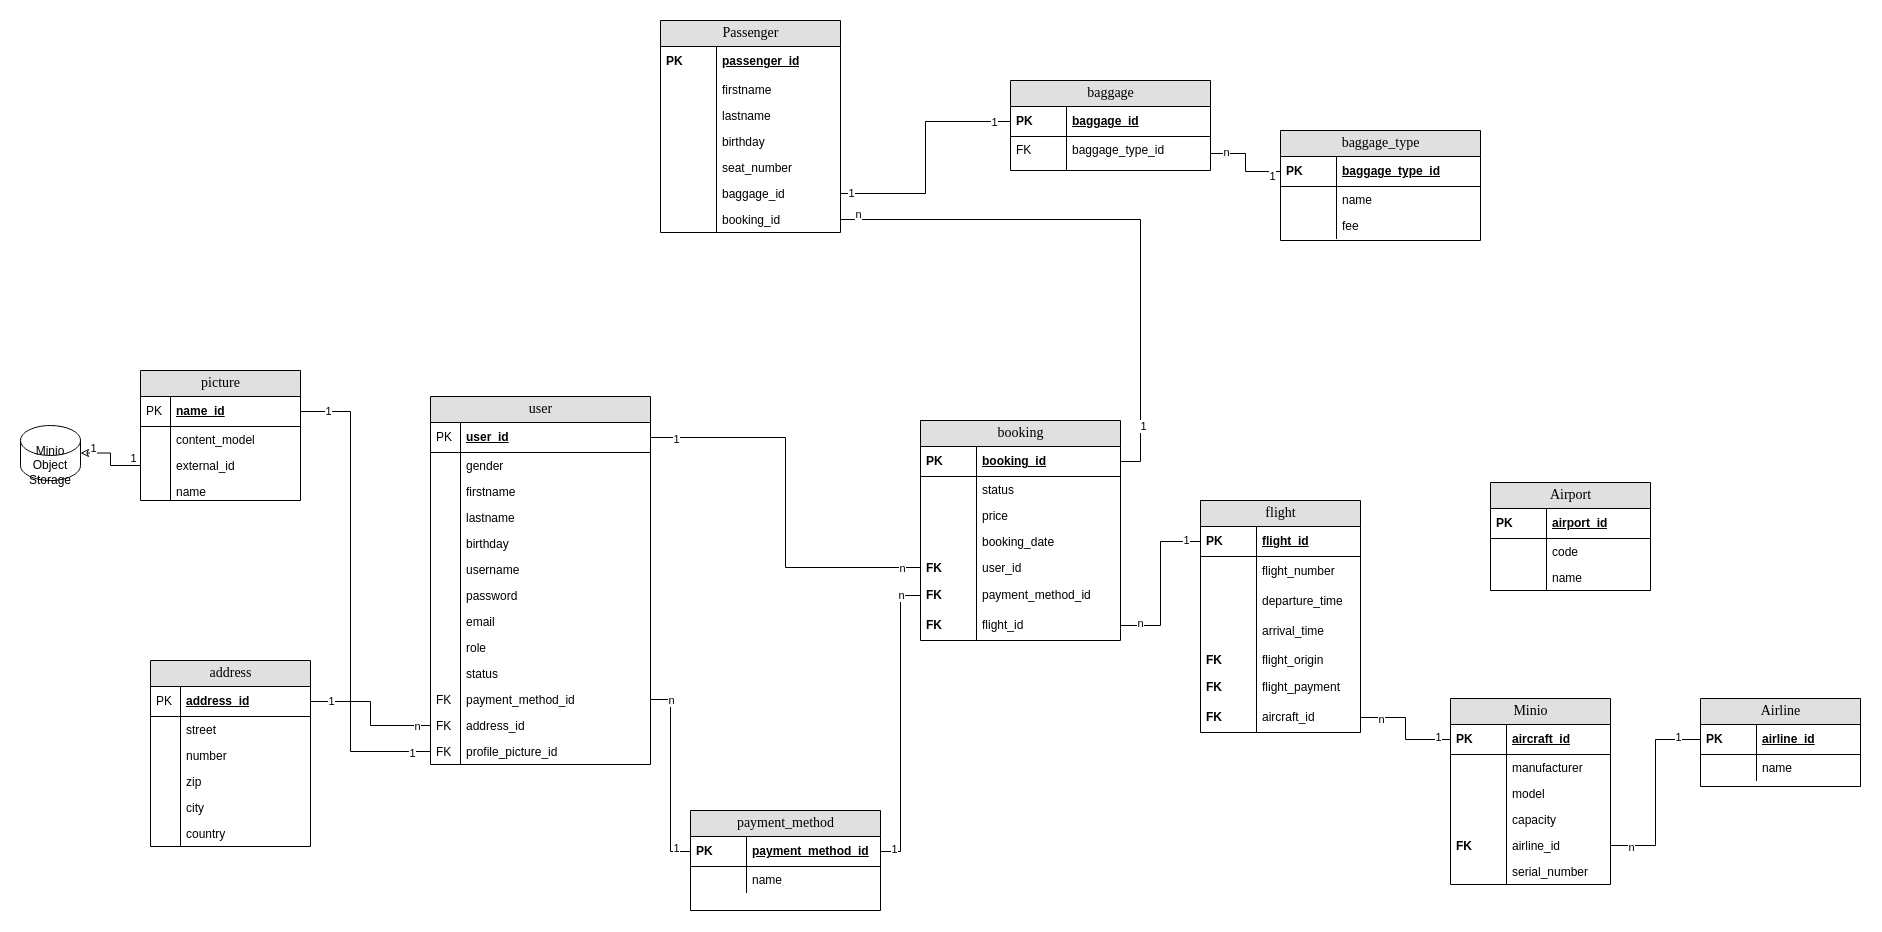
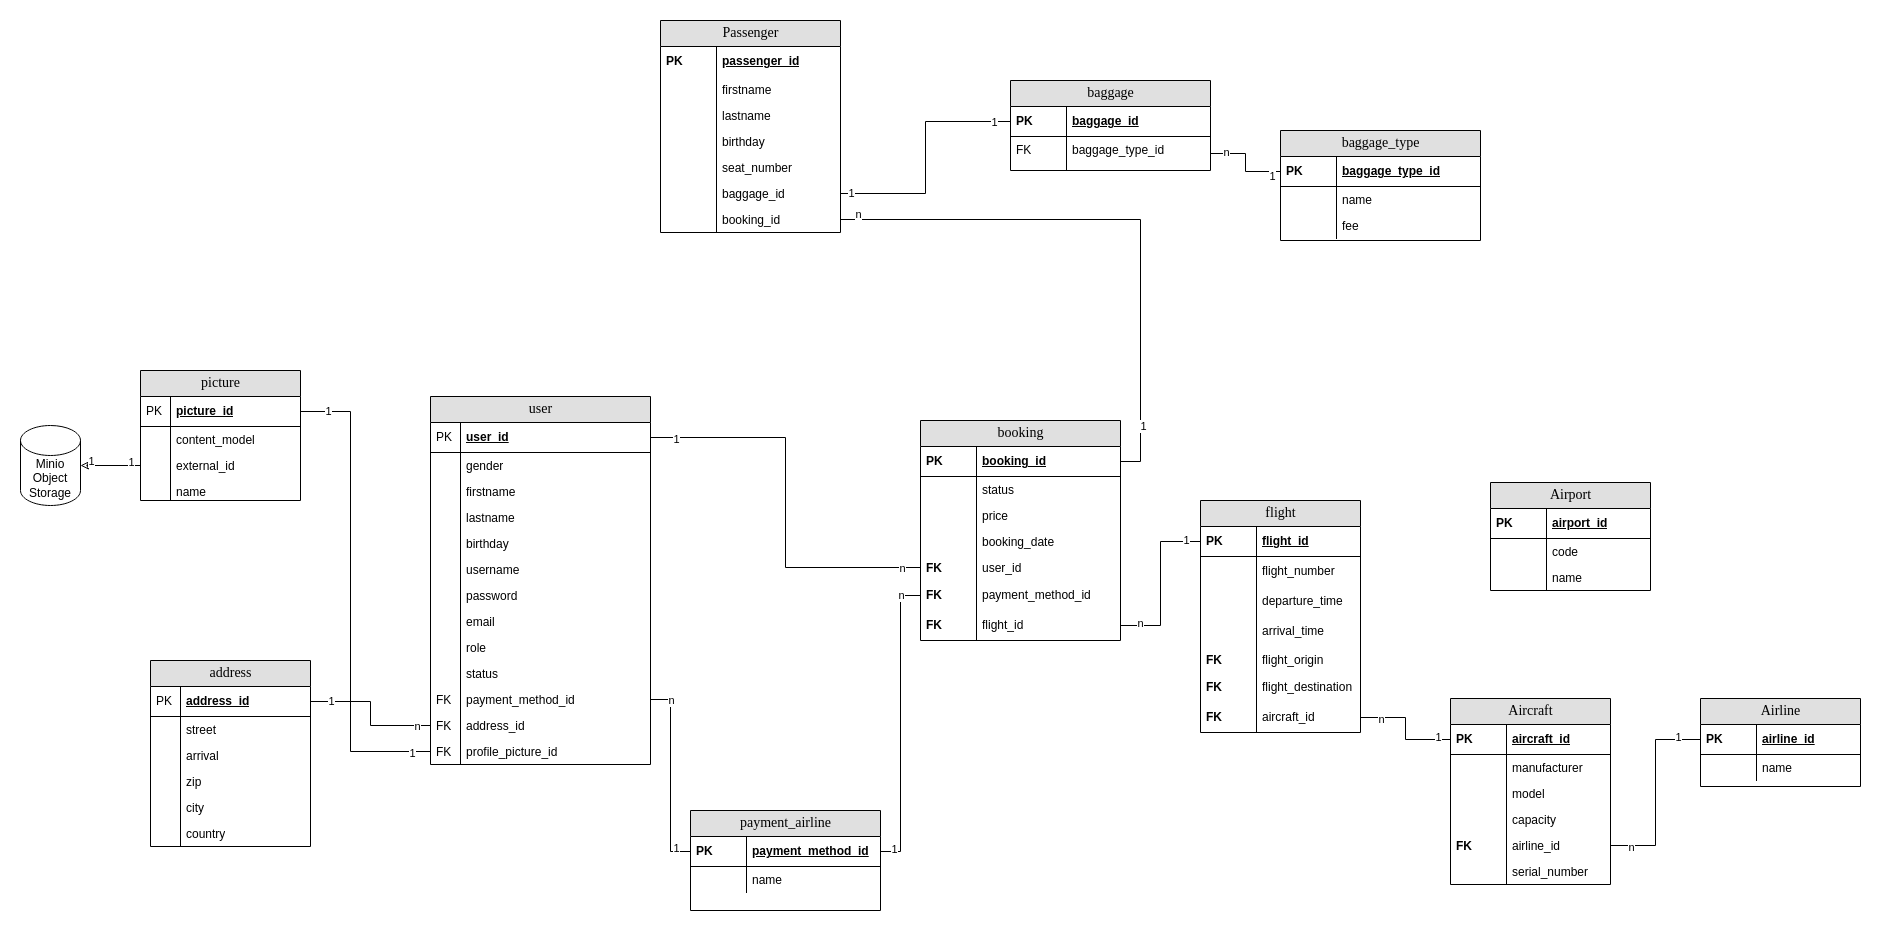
(198, 412) -> (207, 412)
(51, 453) -> (51, 466)
(1306, 688) -> (1310, 688)
(1531, 712) -> (1531, 712)
(207, 757) -> (207, 757)
(786, 824) -> (786, 824)
